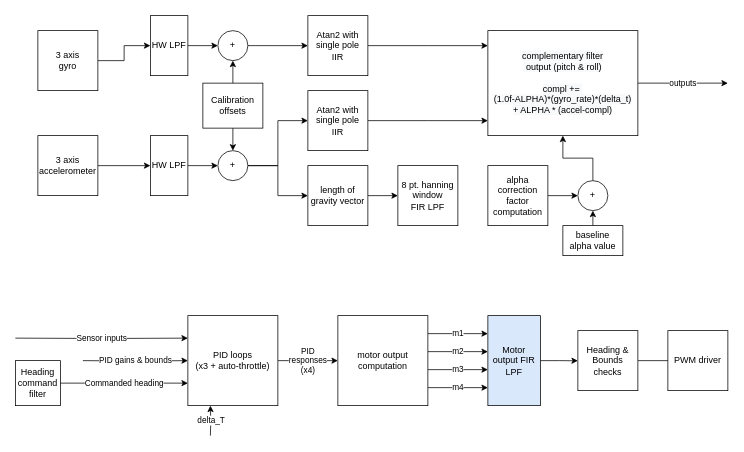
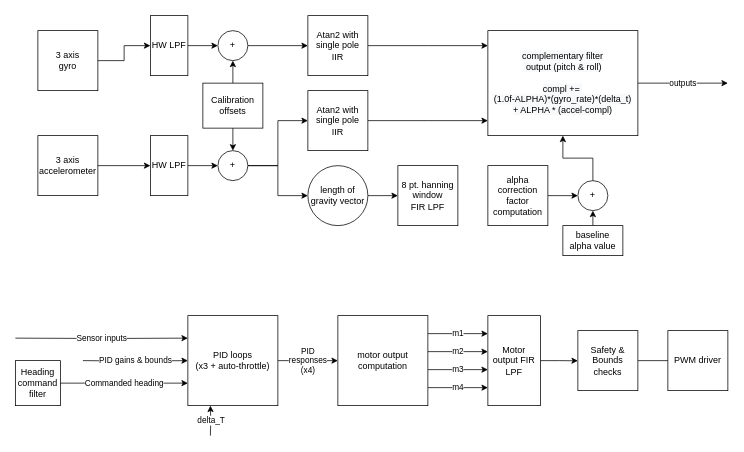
(338, 195) -> (338, 195)
(514, 360) -> (514, 360)
(608, 360) -> (608, 360)
